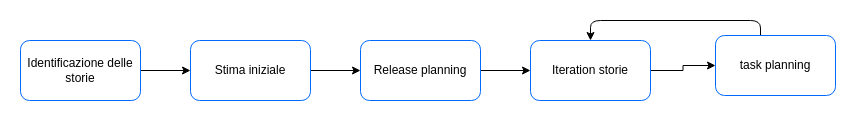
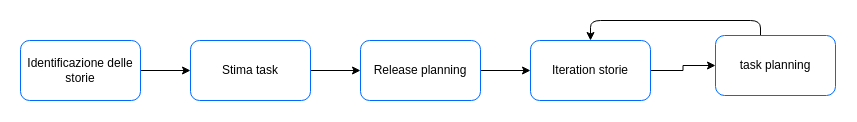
(251, 71) -> (251, 71)
